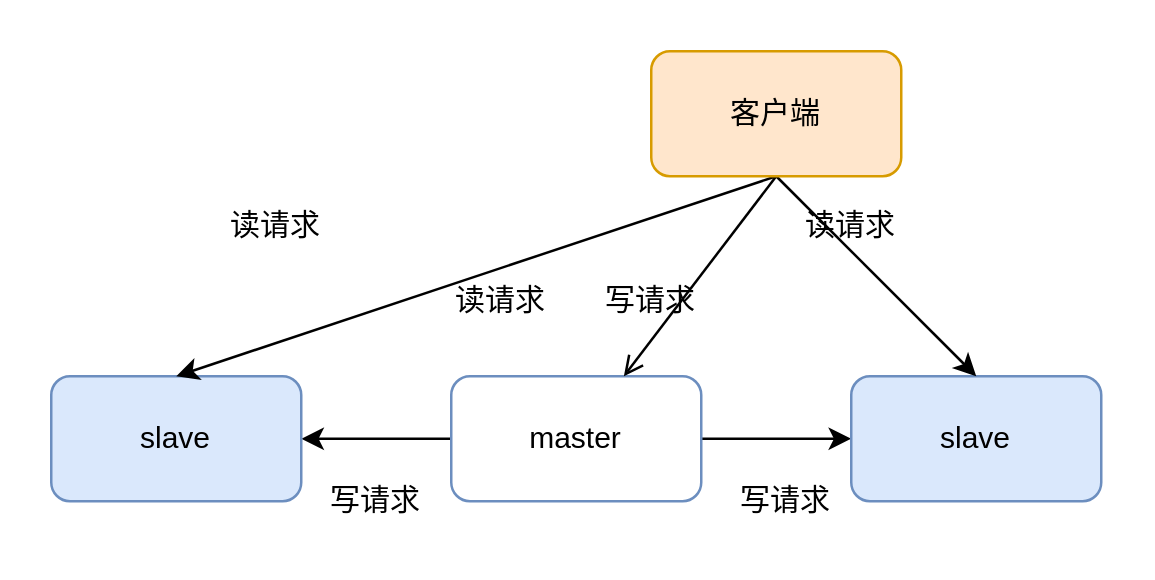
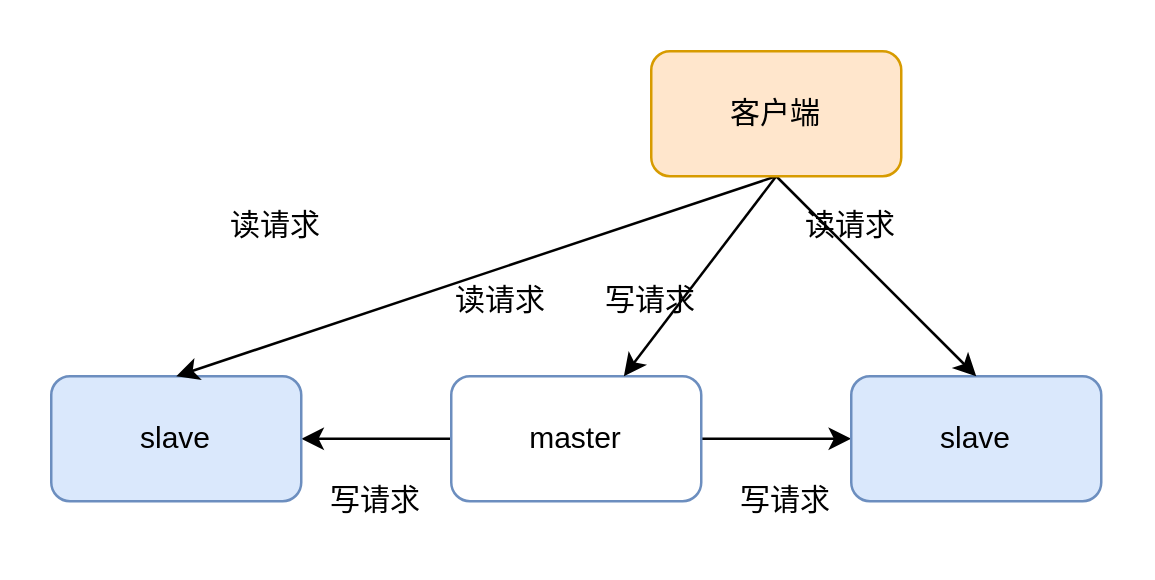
(633, 365) -> (635, 362)
